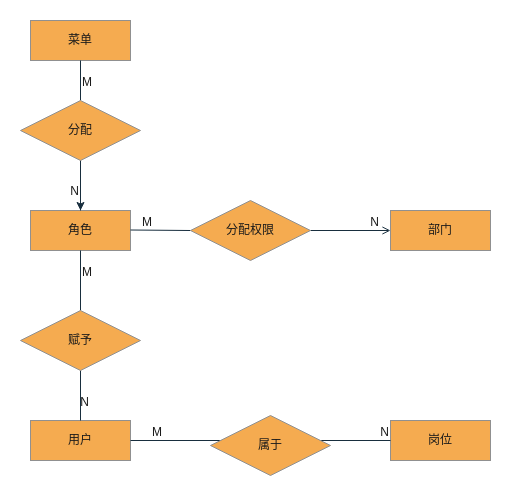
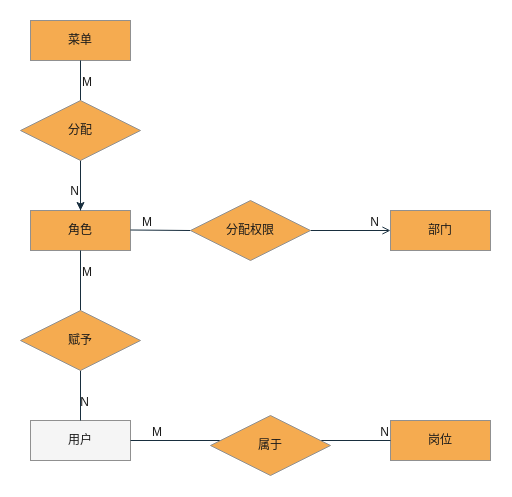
(81, 441) -> (81, 441)
